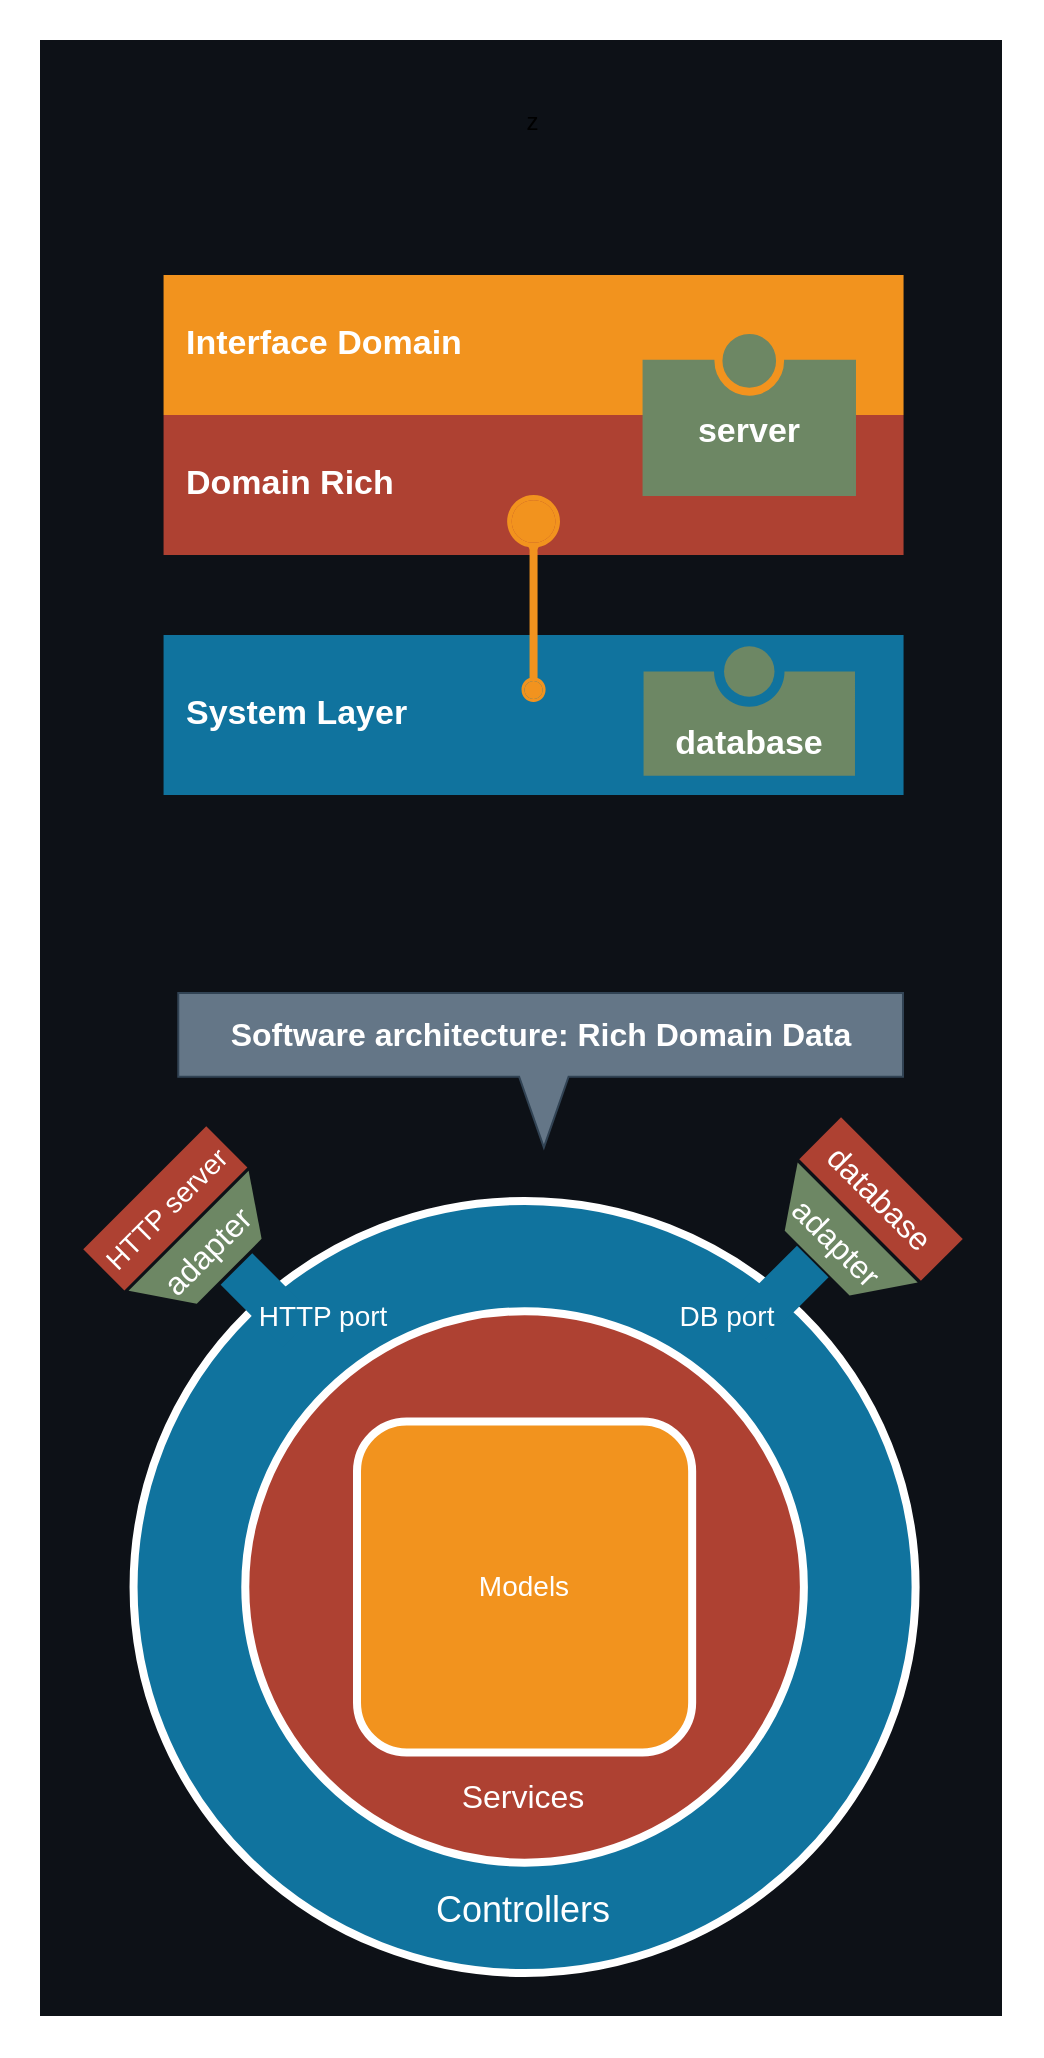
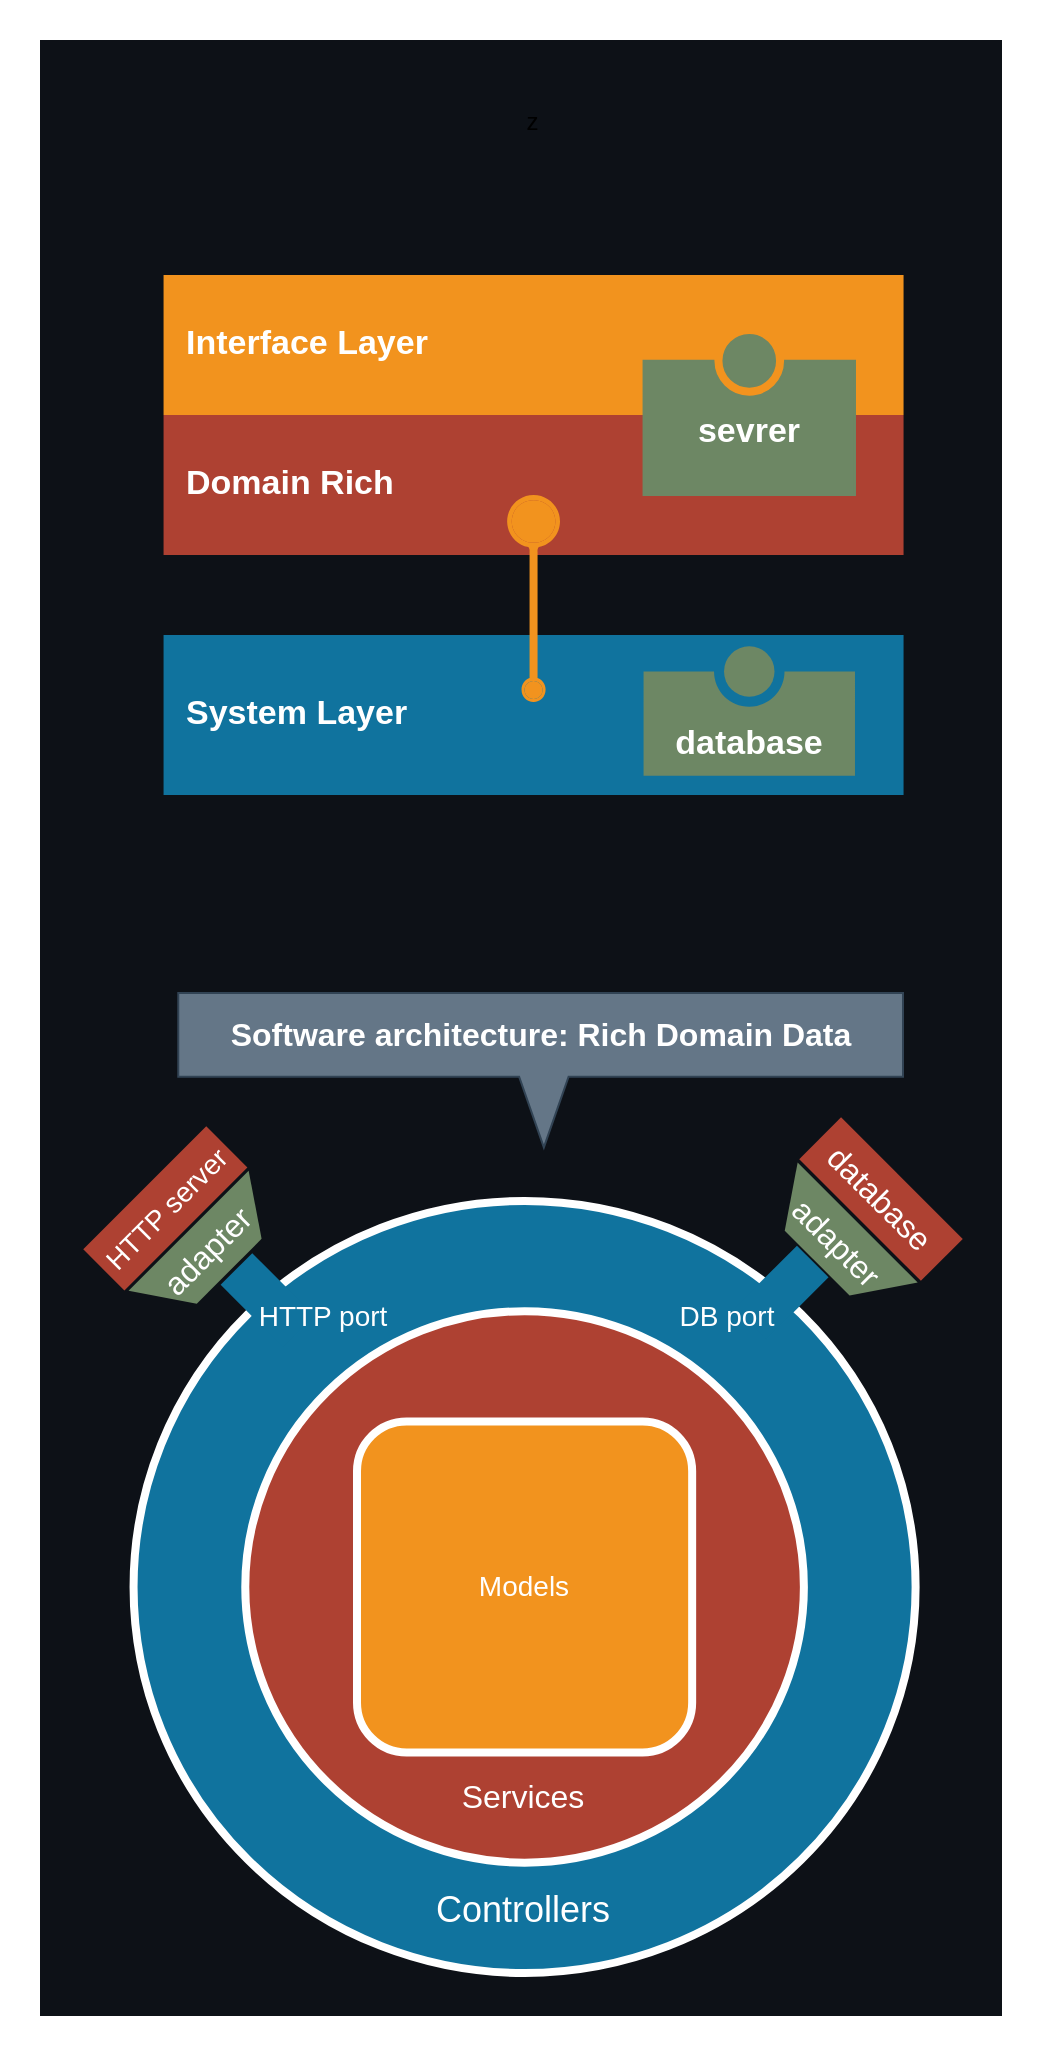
(330, 345) -> (325, 345)
(750, 433) -> (750, 433)
